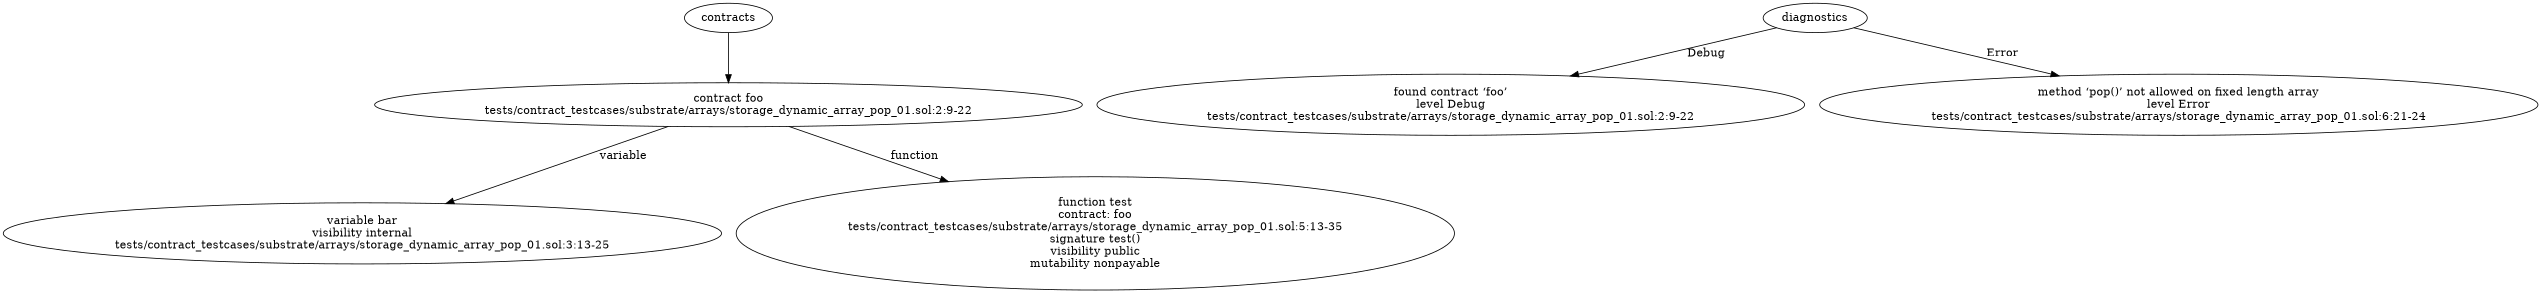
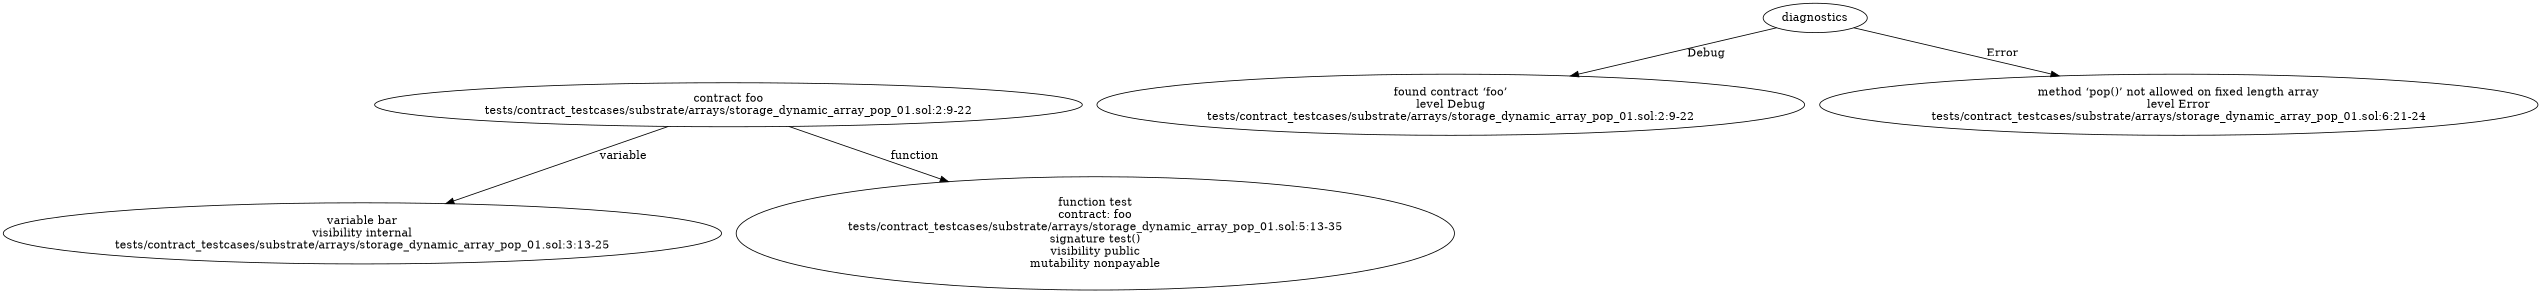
(728, 18) -> none
